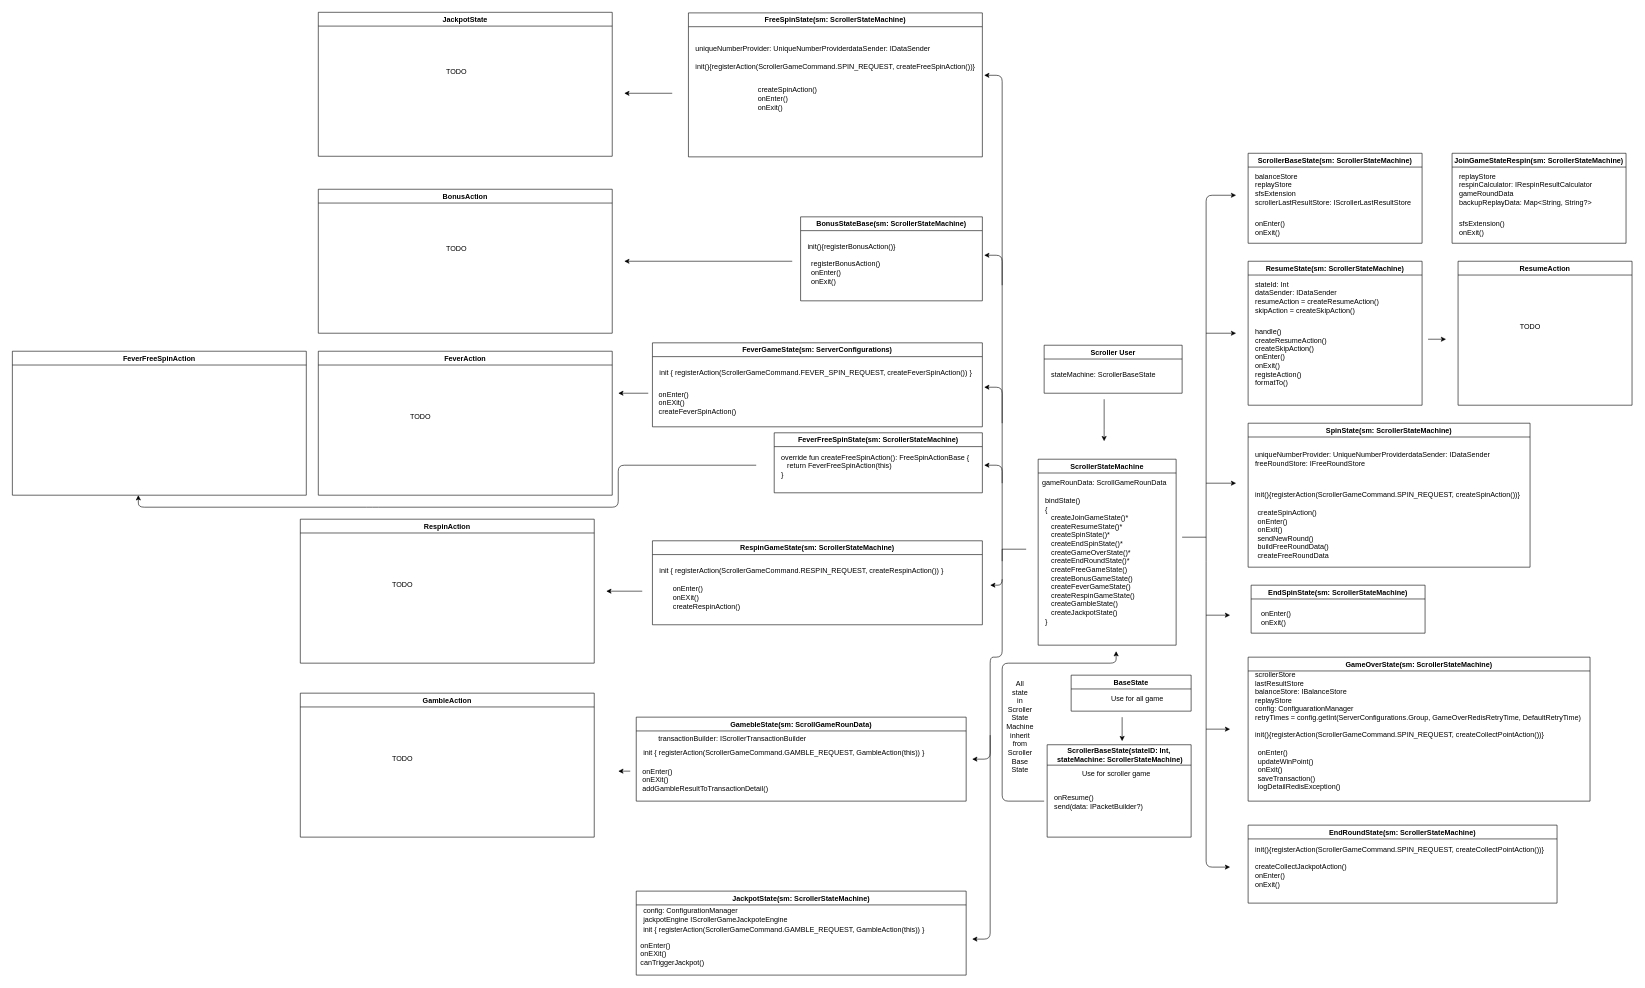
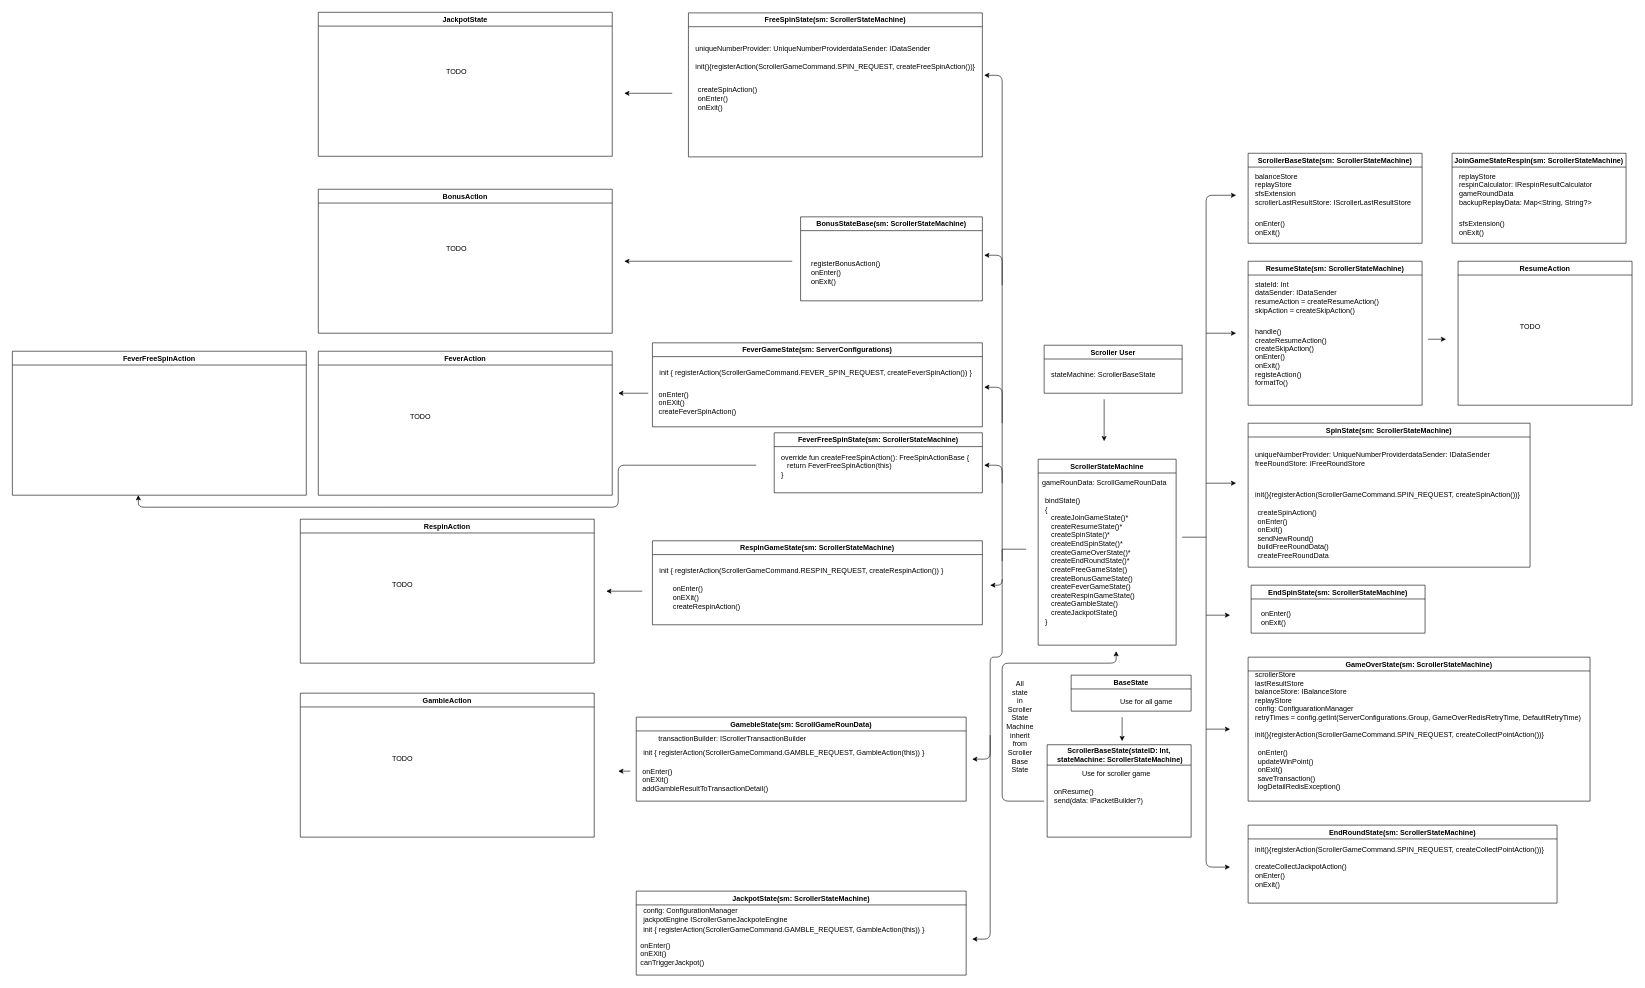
(788, 103) -> (728, 103)
(855, 247) -> none
(1137, 699) -> (1146, 702)
(1101, 802) -> (1101, 796)
